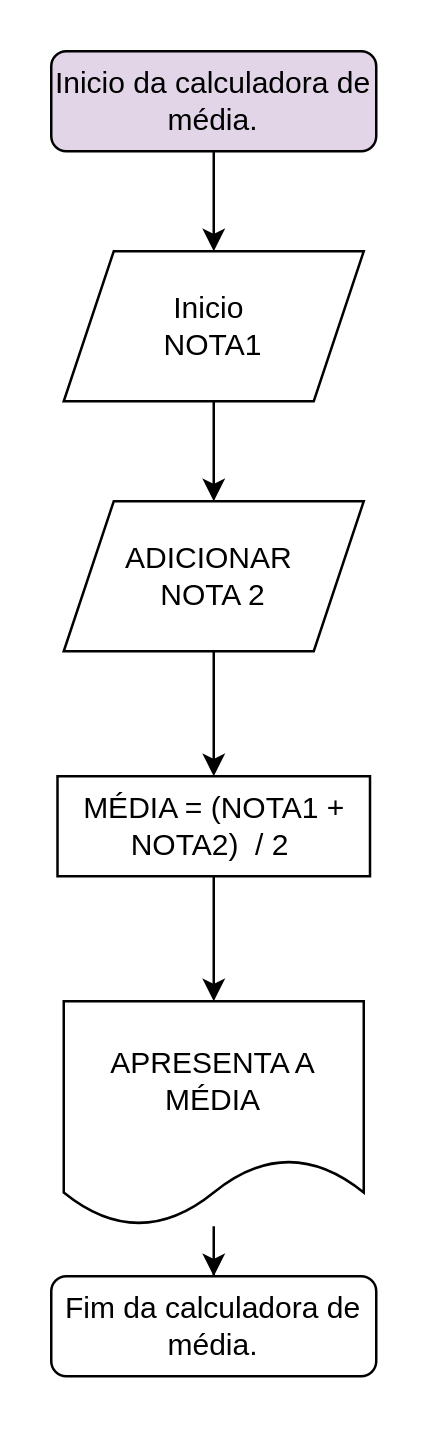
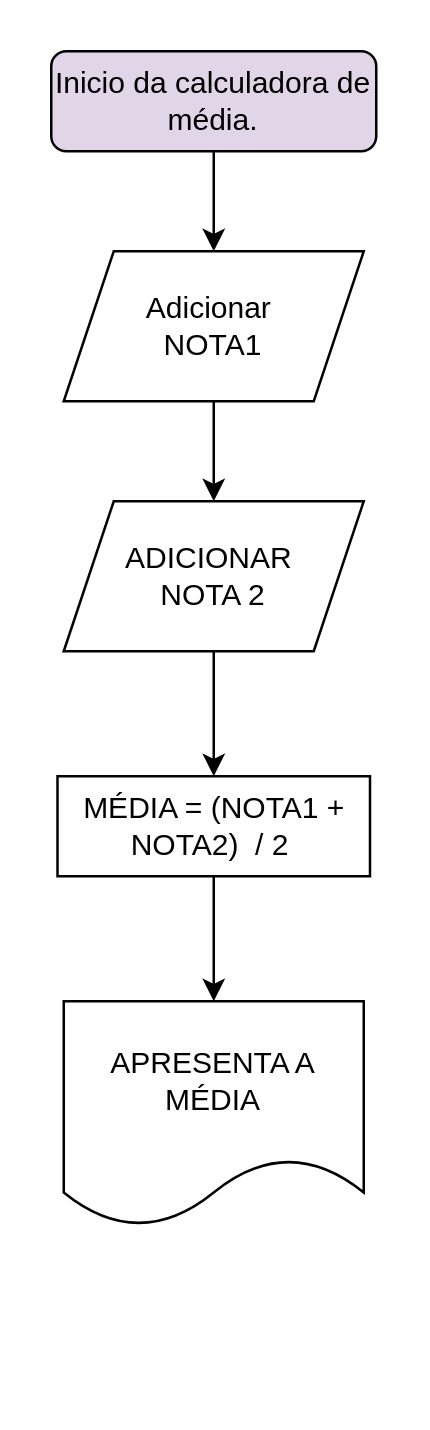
(214, 326) -> (214, 326)
(214, 1259) -> none
(214, 1326) -> none
